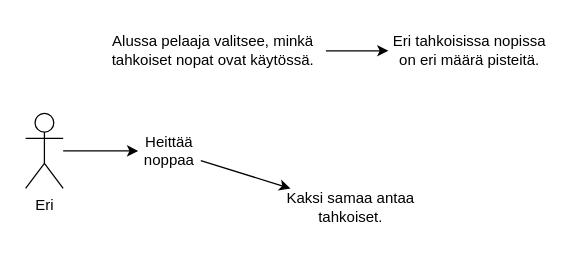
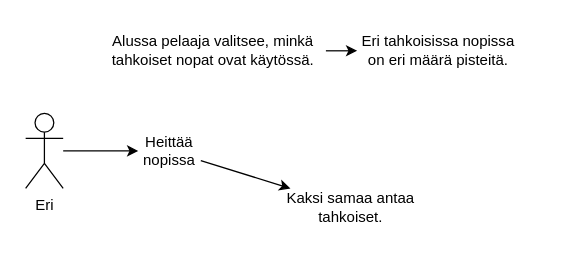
(469, 51) -> (438, 51)
(169, 151) -> (169, 151)
